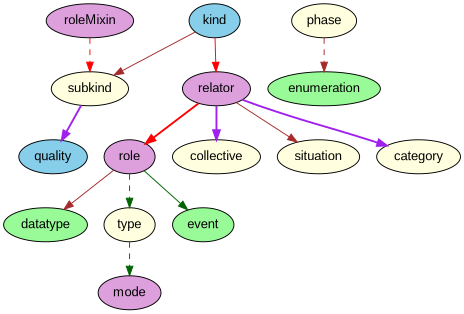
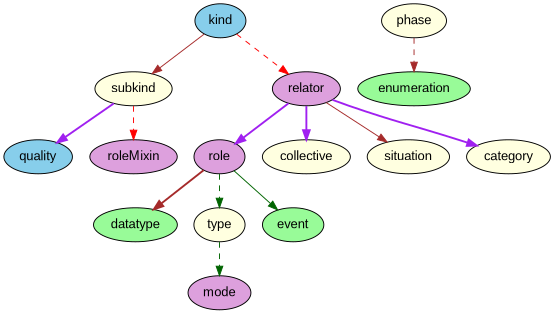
(90, 50) -> (134, 118)
(215, 50) -> (259, 51)
(176, 120) -> (266, 120)
(93, 187) -> (183, 187)
